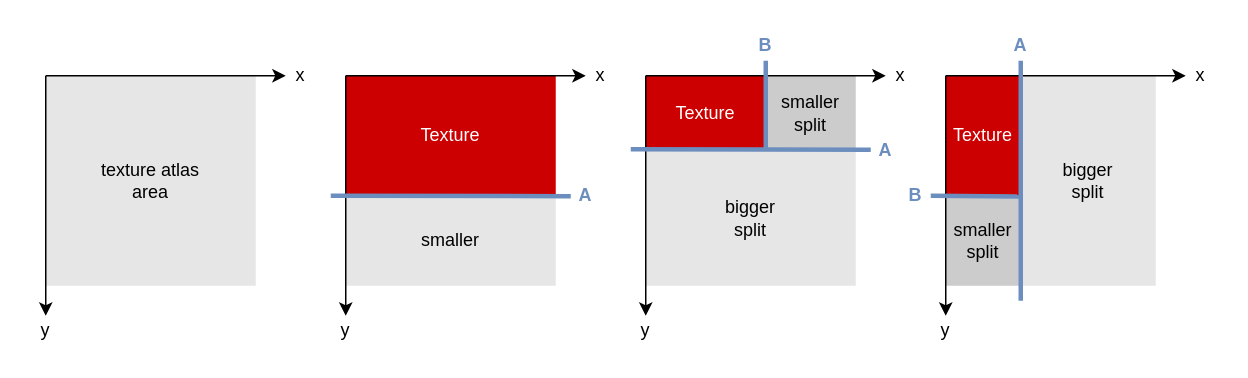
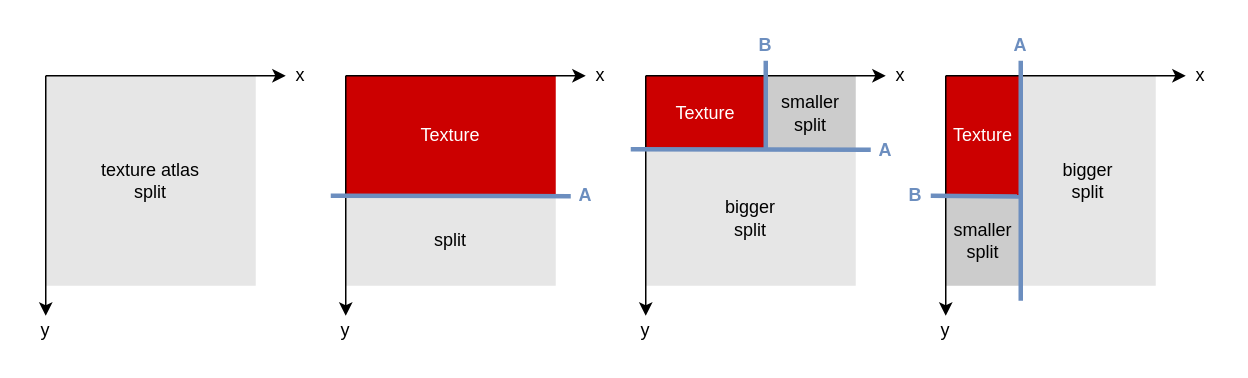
(151, 181) -> (151, 181)
(451, 241) -> (451, 241)
